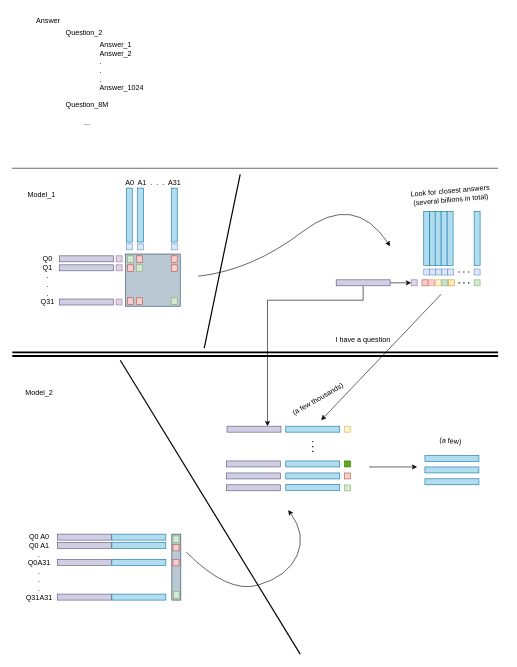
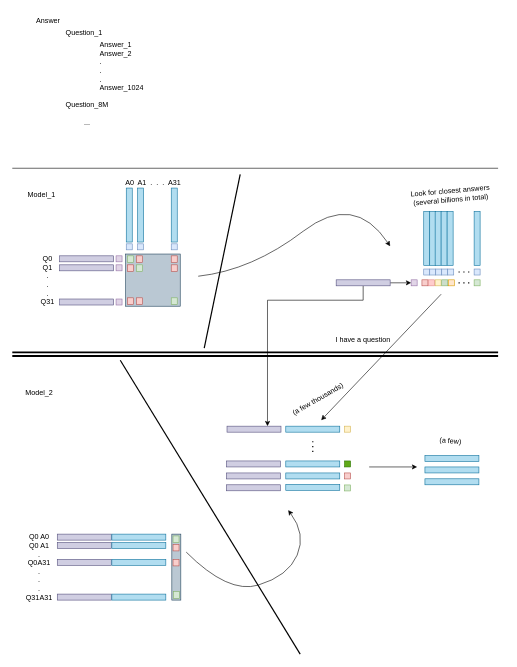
(84, 33) -> (84, 33)
